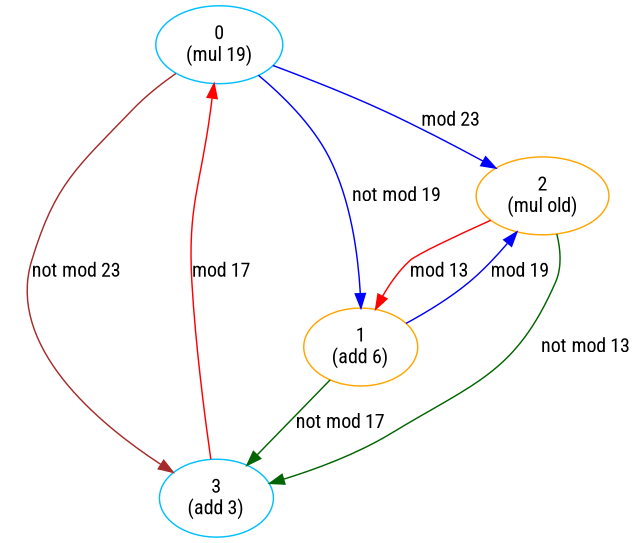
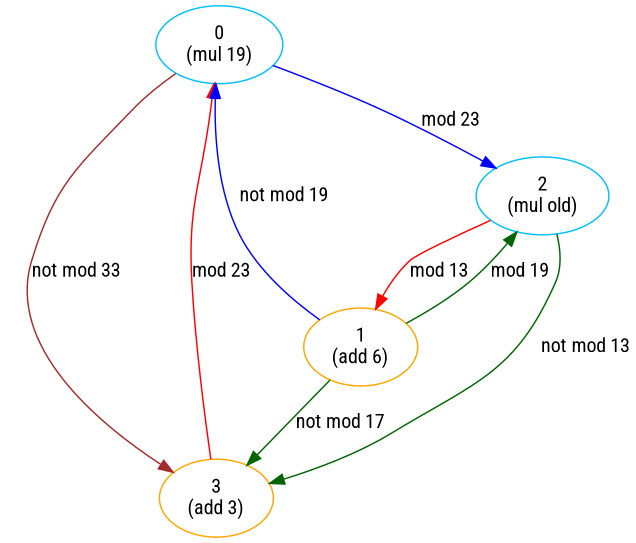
(336, 172) -> (235, 225)
(543, 196) -> (543, 196)
(76, 271) -> (76, 271)
(221, 271) -> (221, 271)
(461, 289) -> (461, 289)
(216, 498) -> (216, 498)
